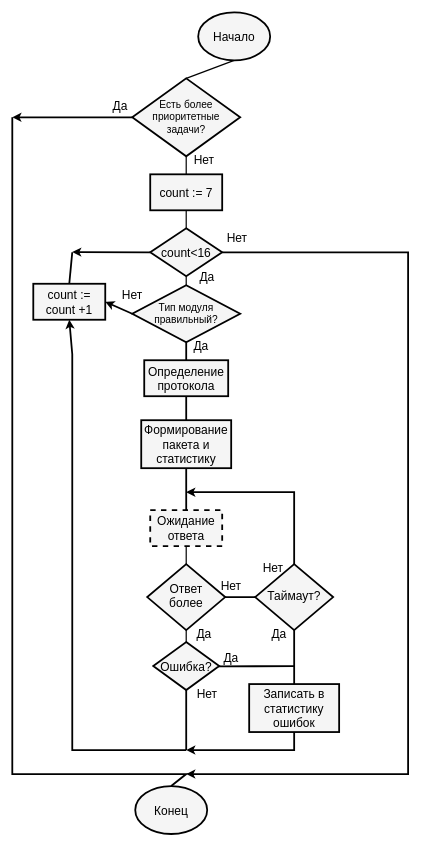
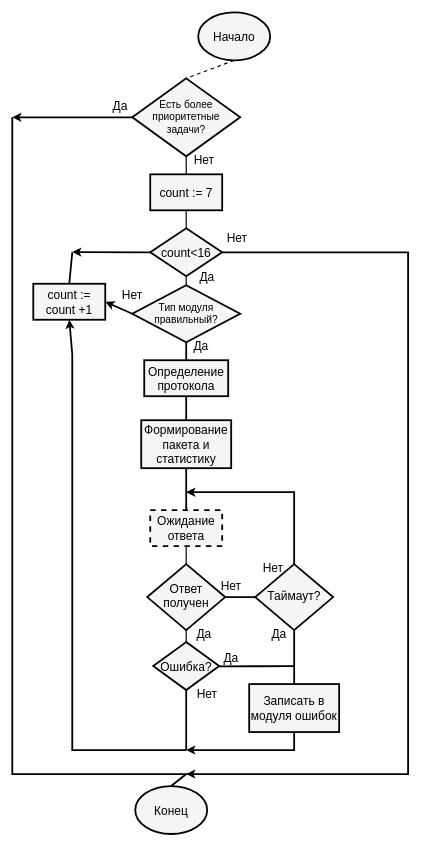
(210, 69) -> (210, 69)
(186, 596) -> (186, 596)
(294, 708) -> (294, 708)
